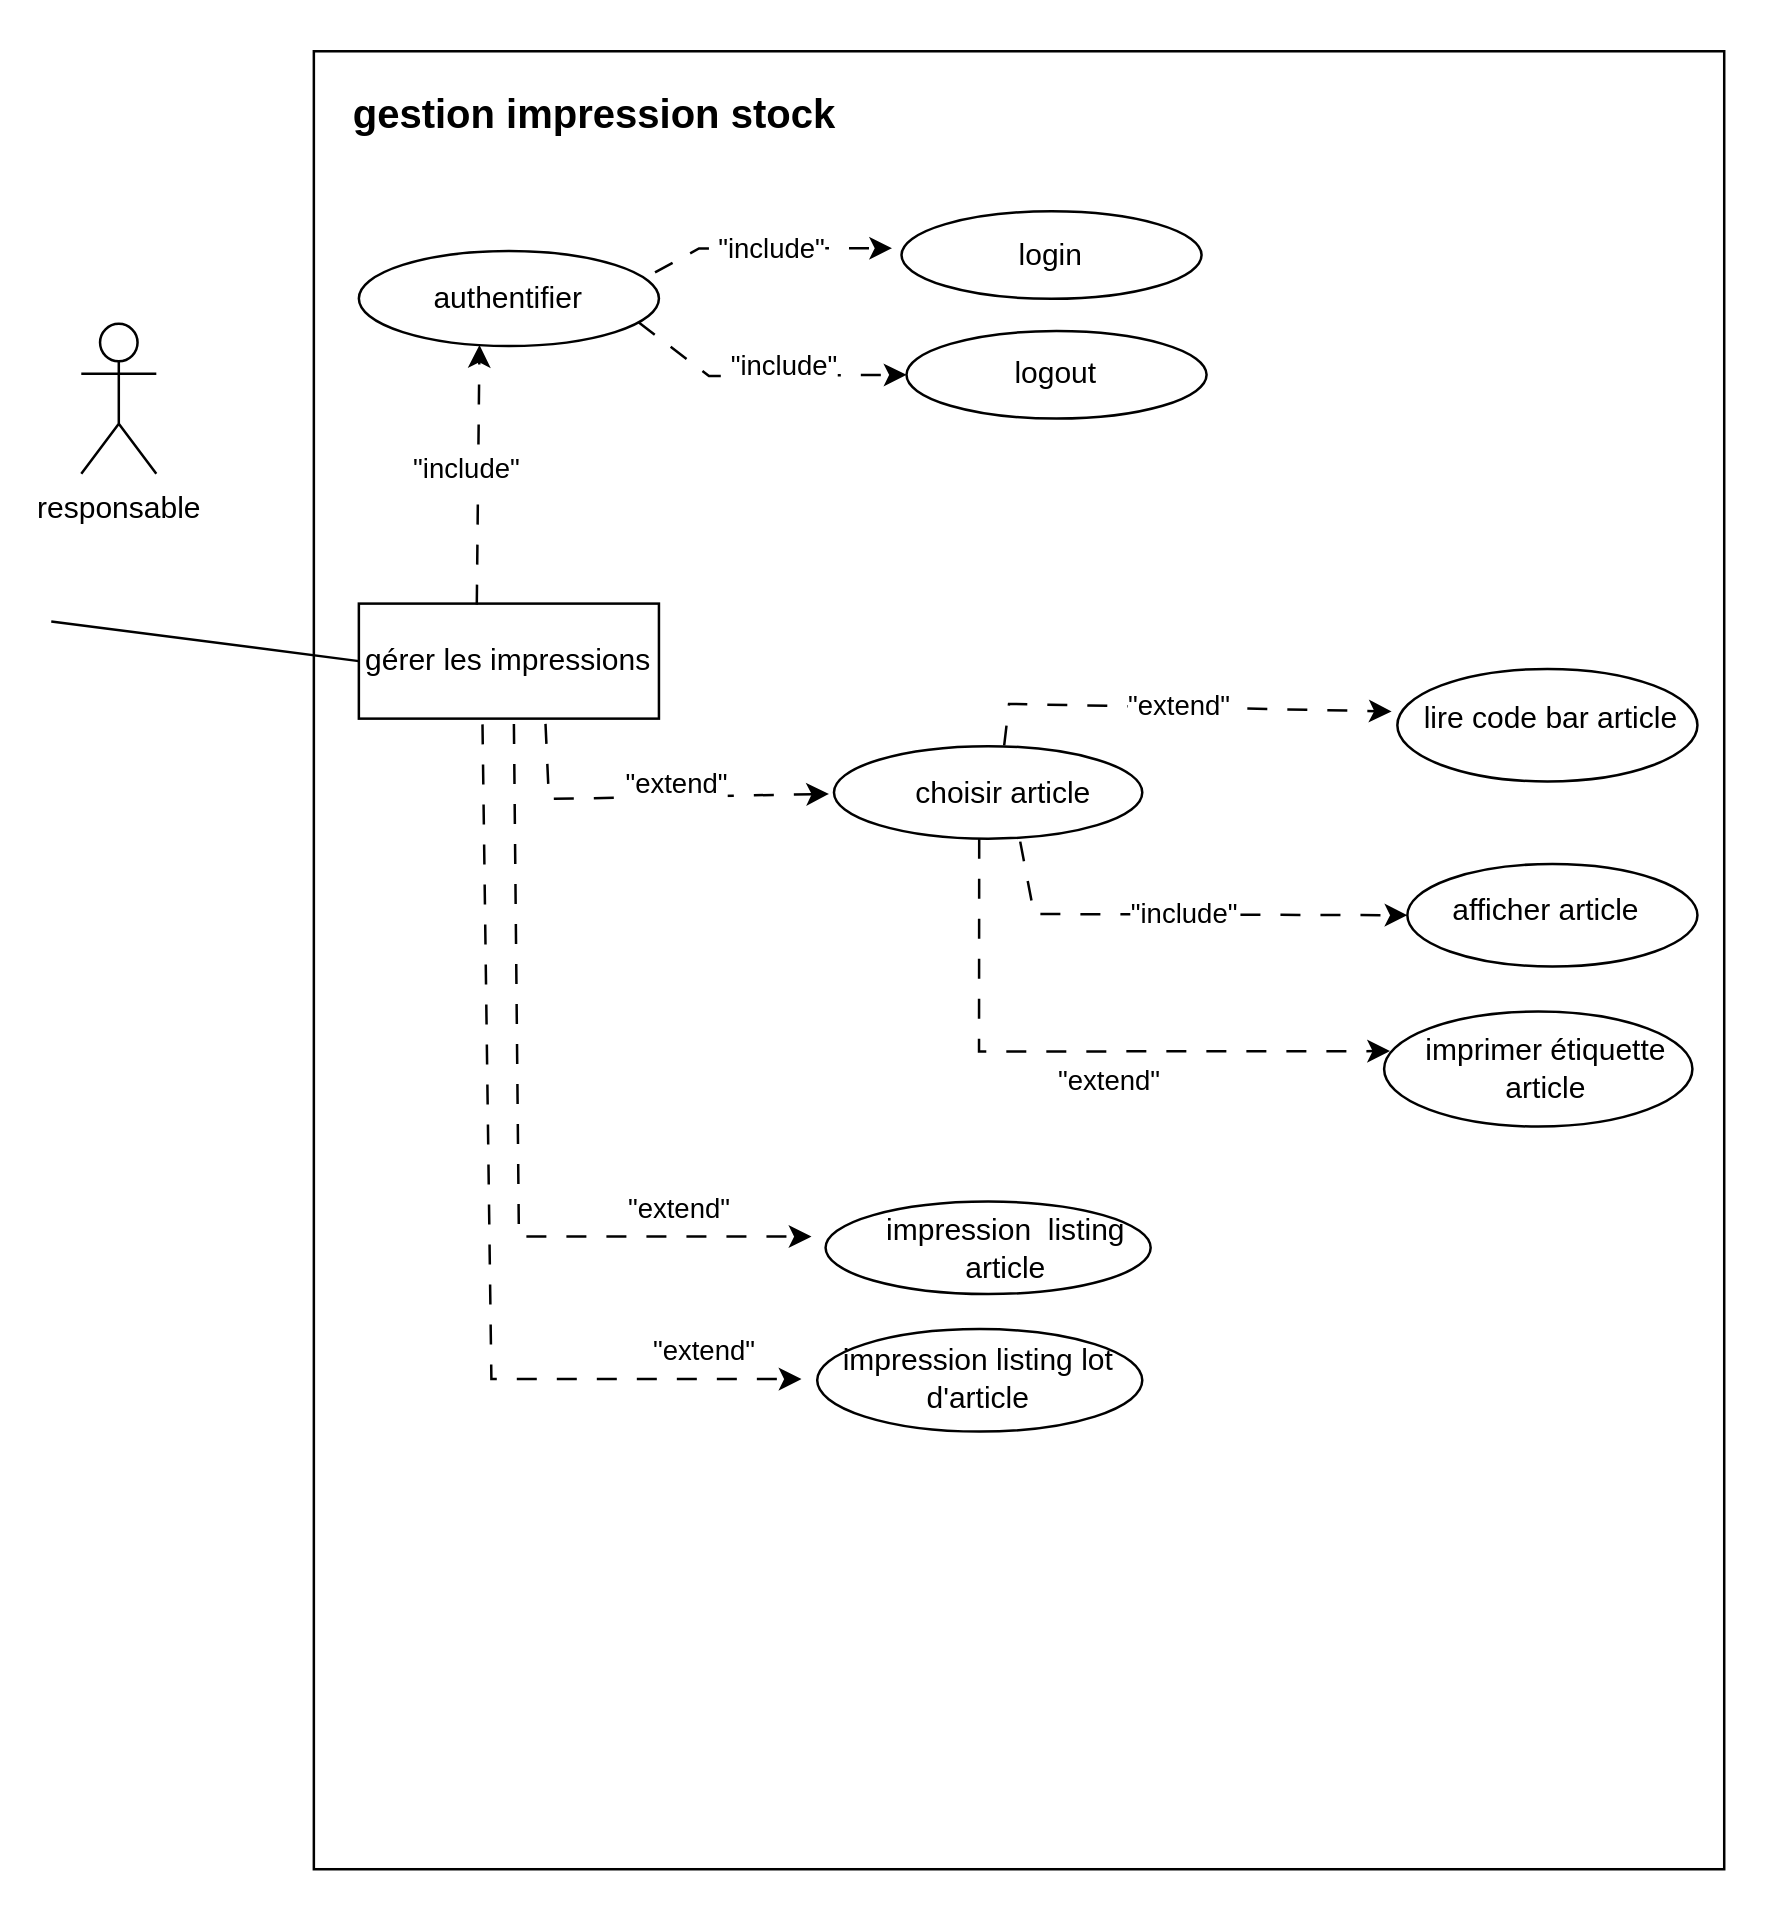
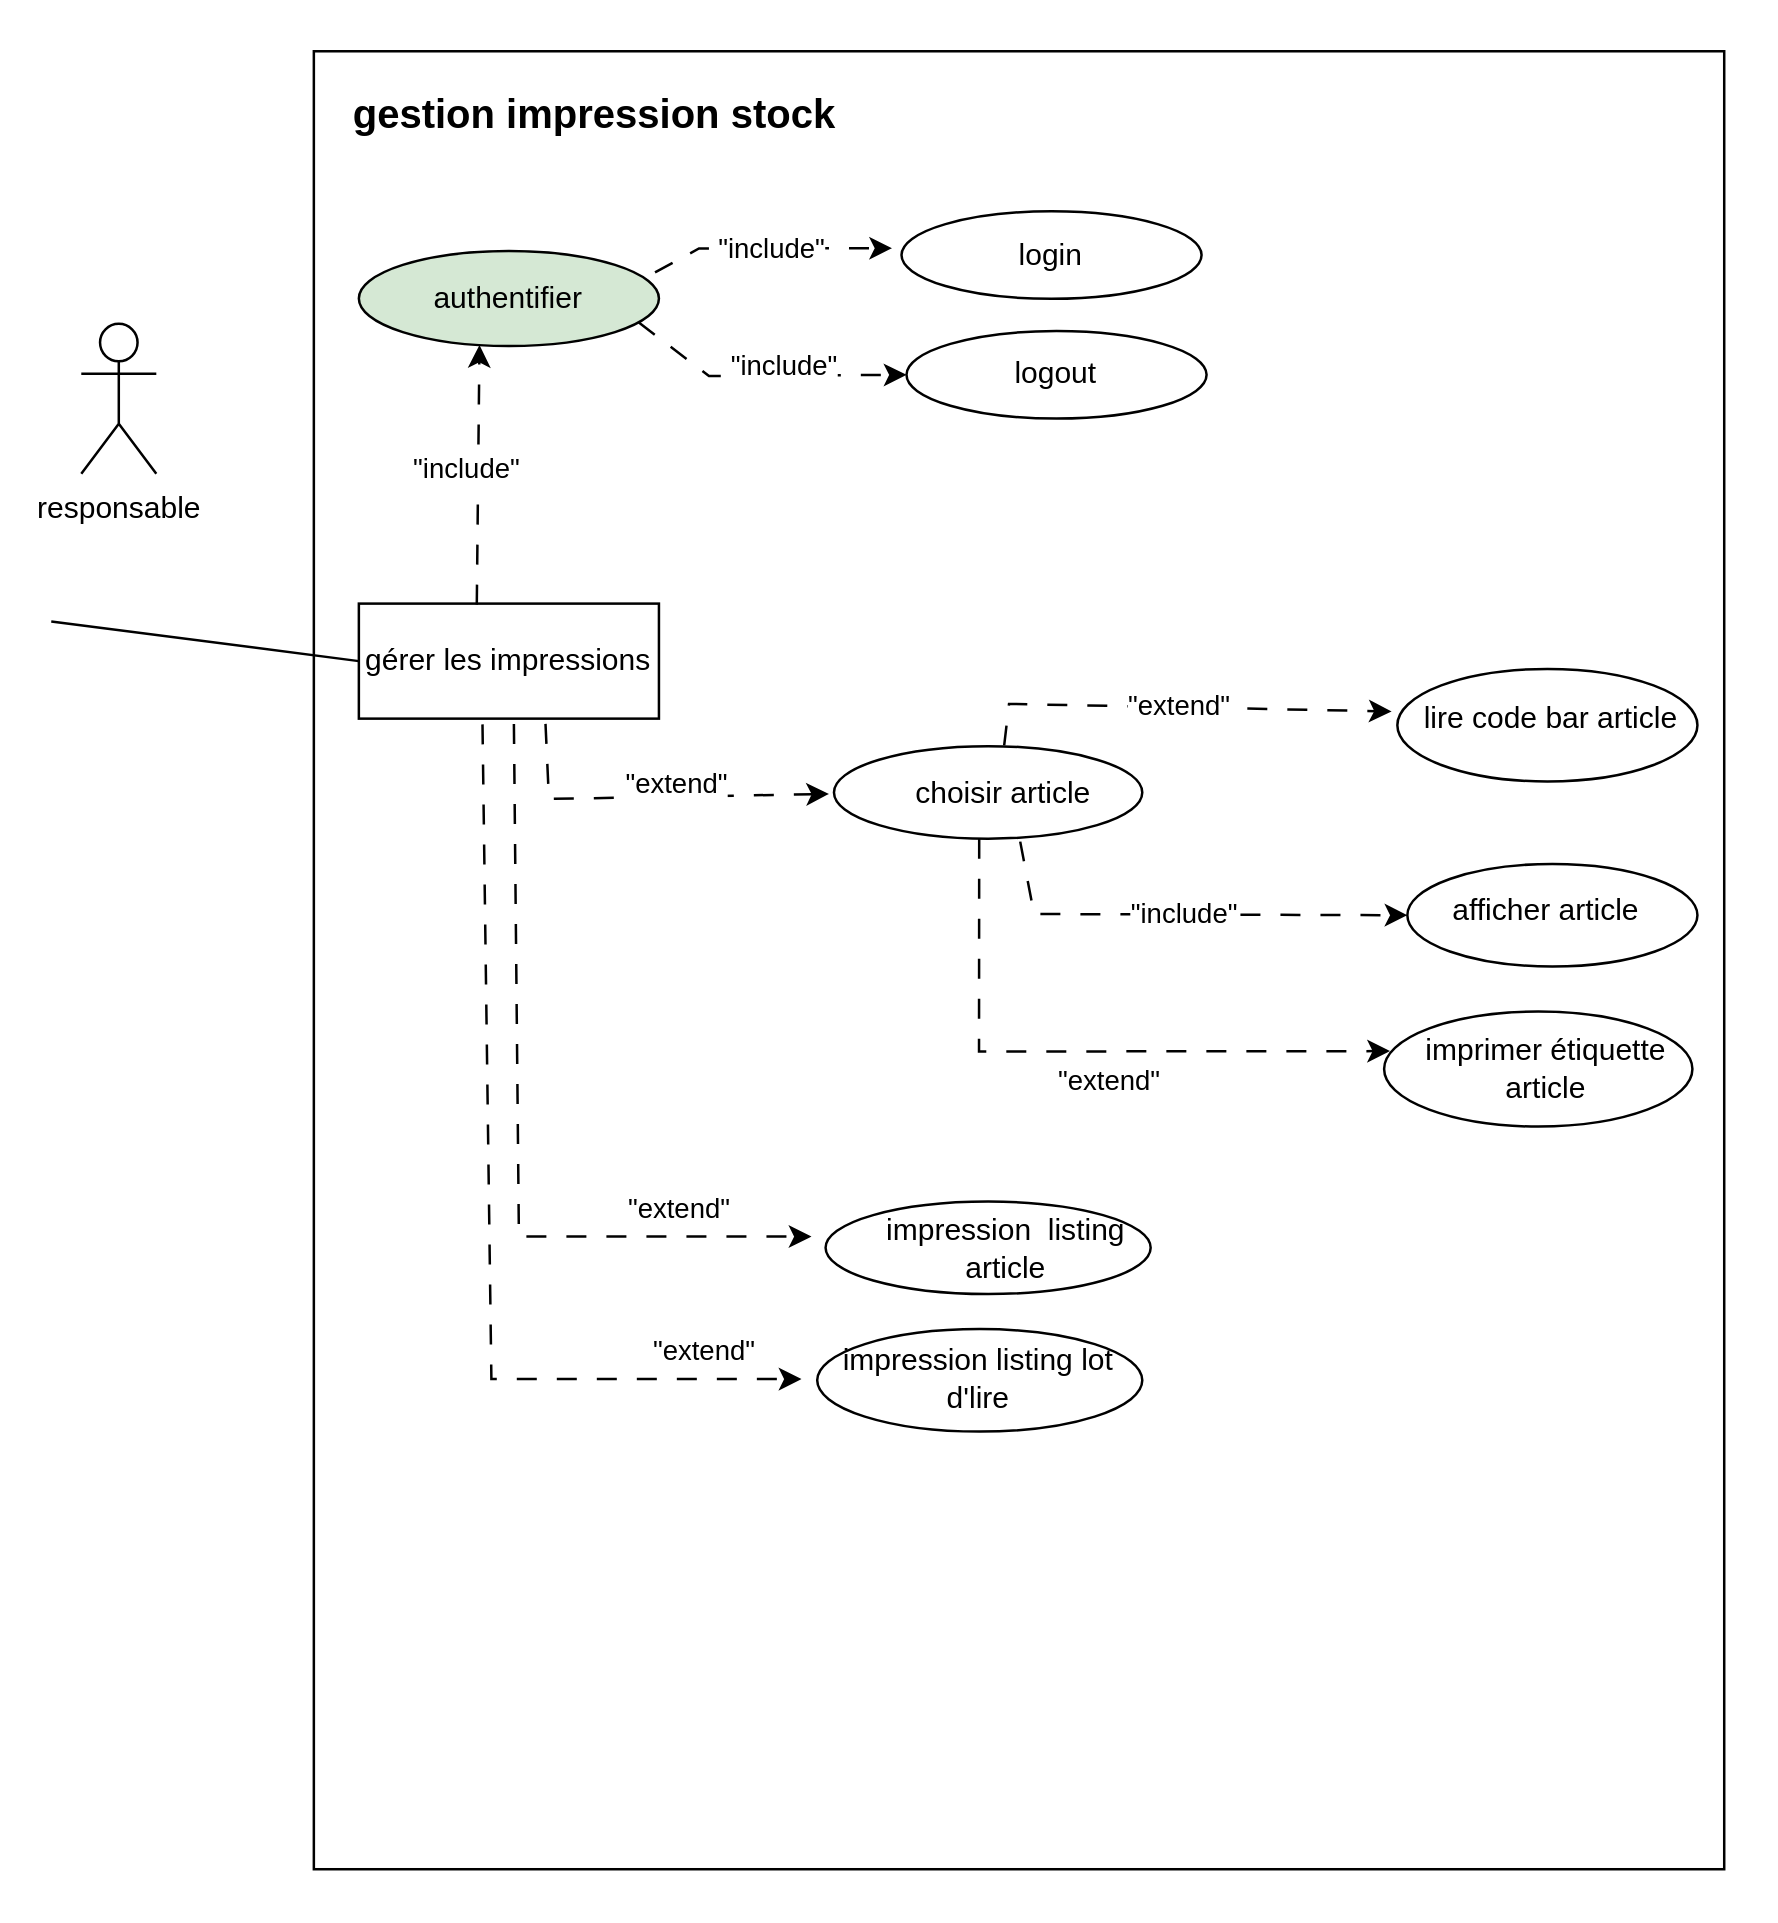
(509, 298) -> (509, 298)
(979, 1379) -> (979, 1379)
